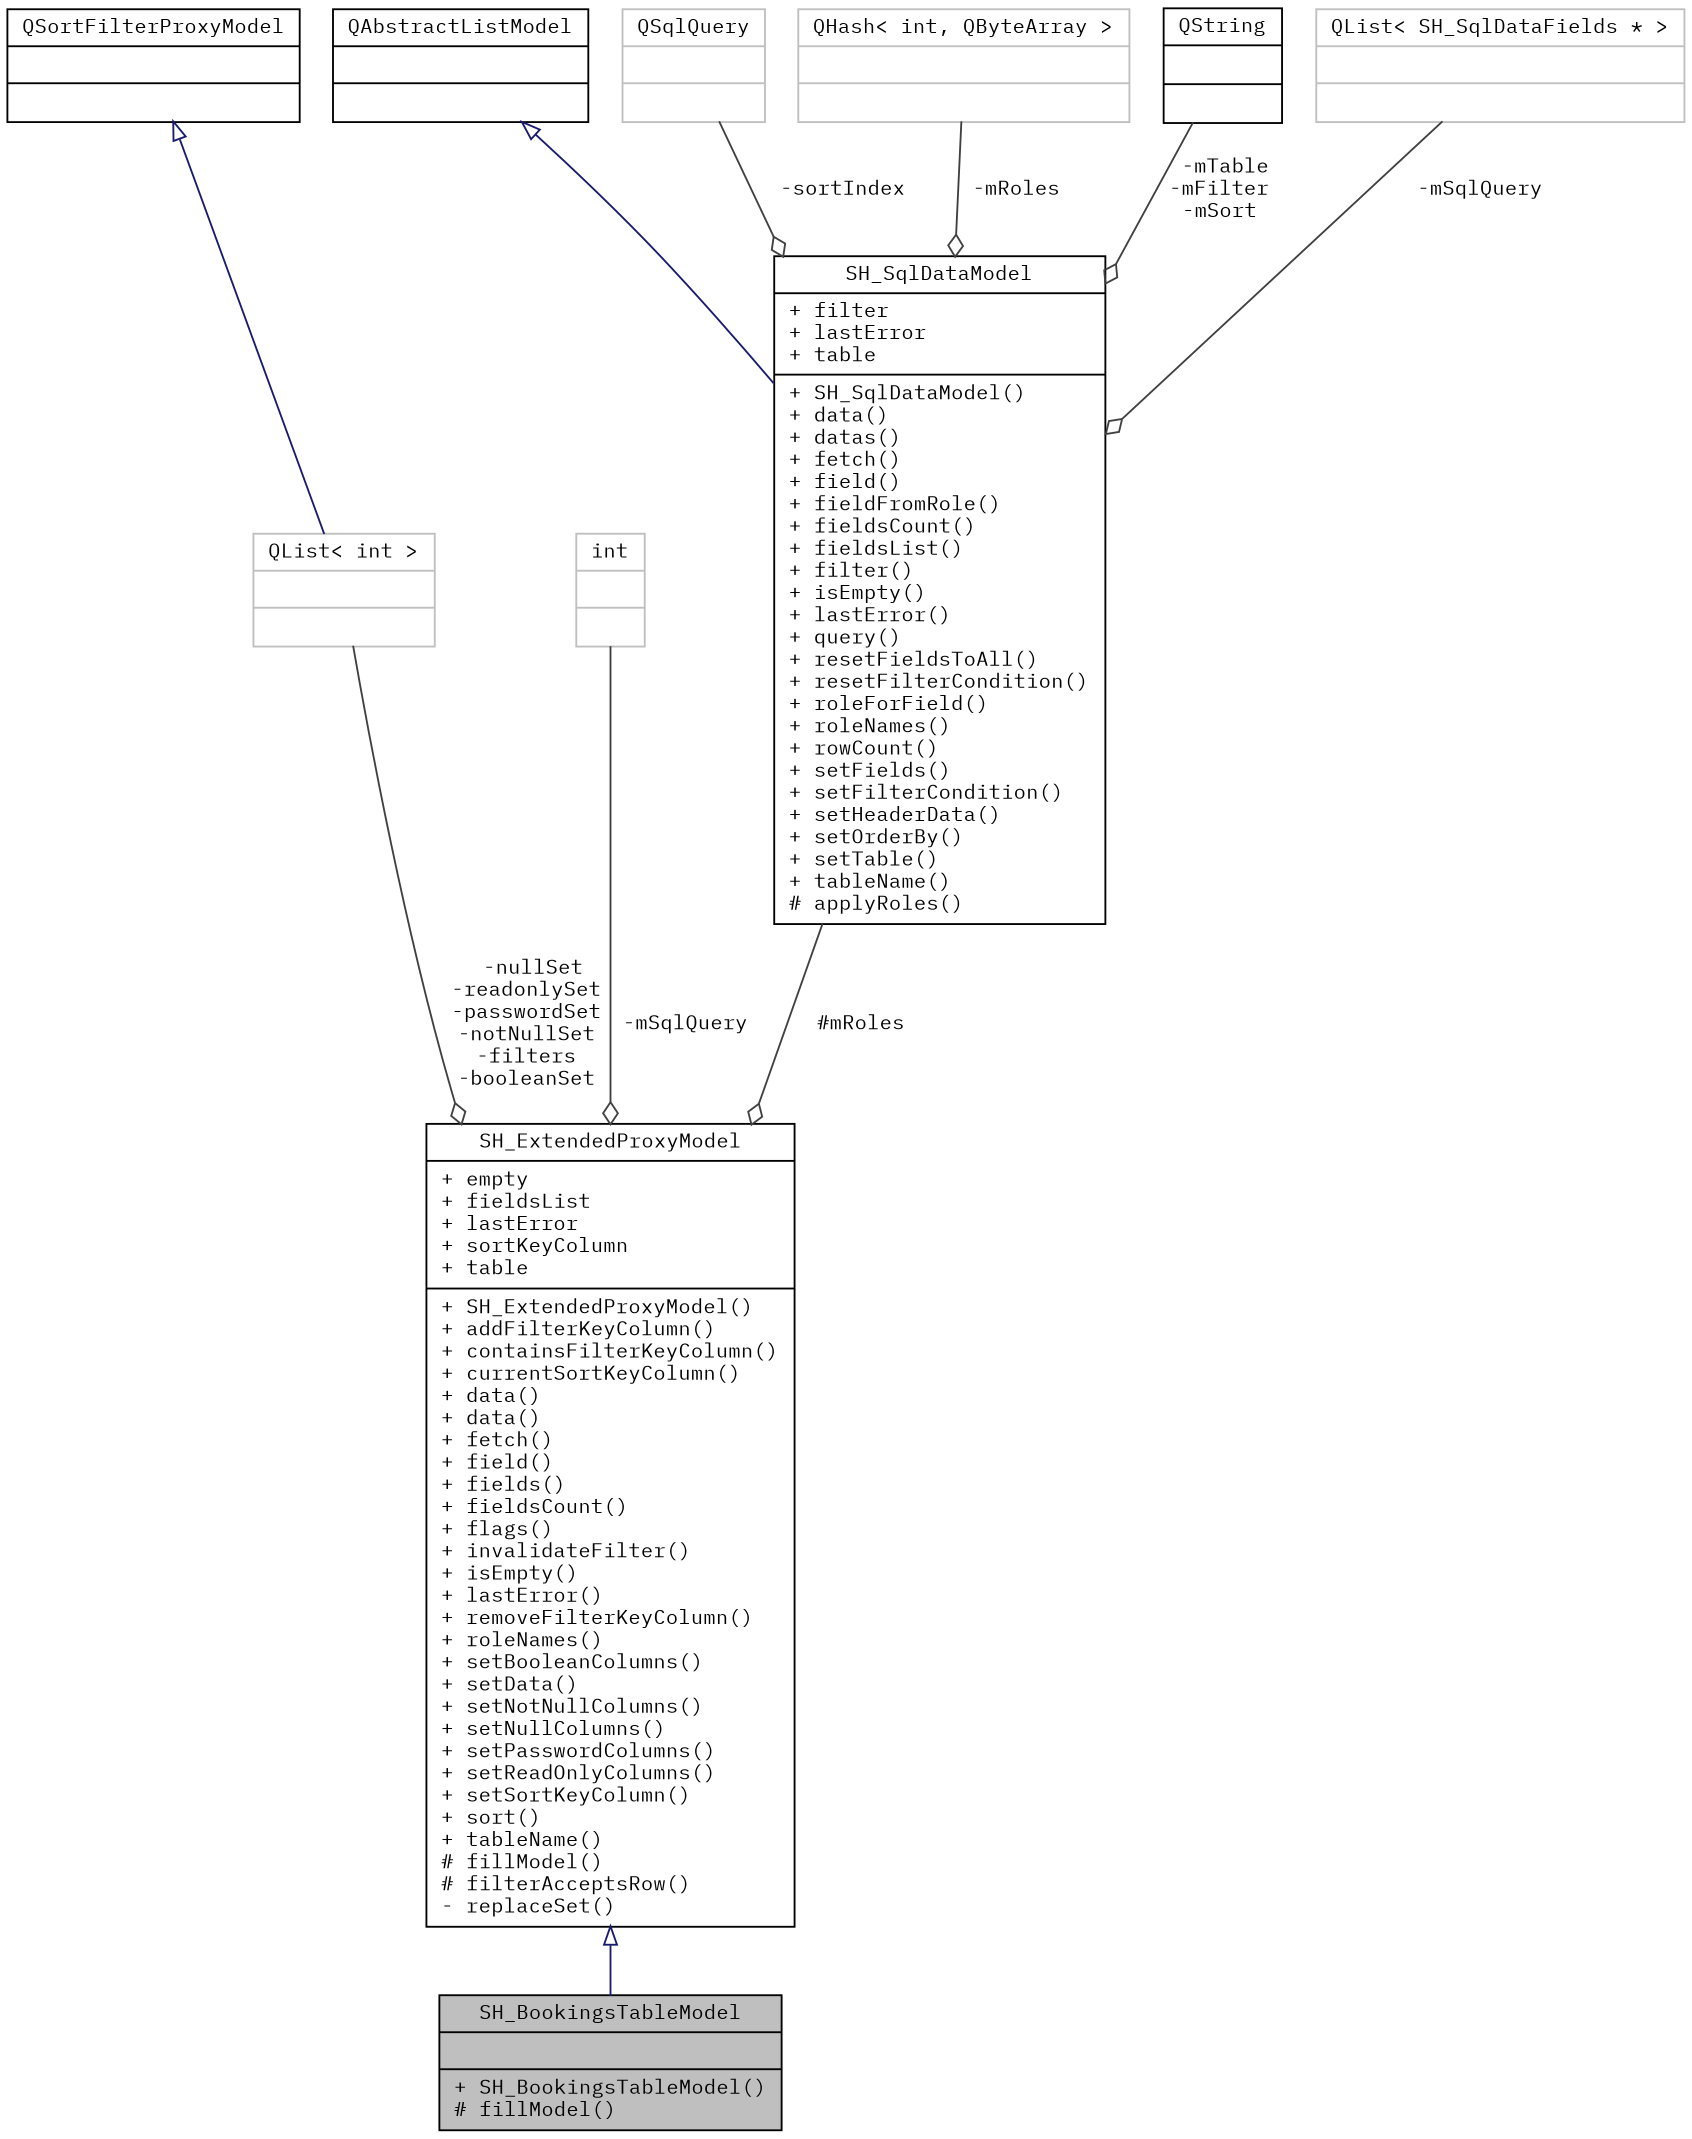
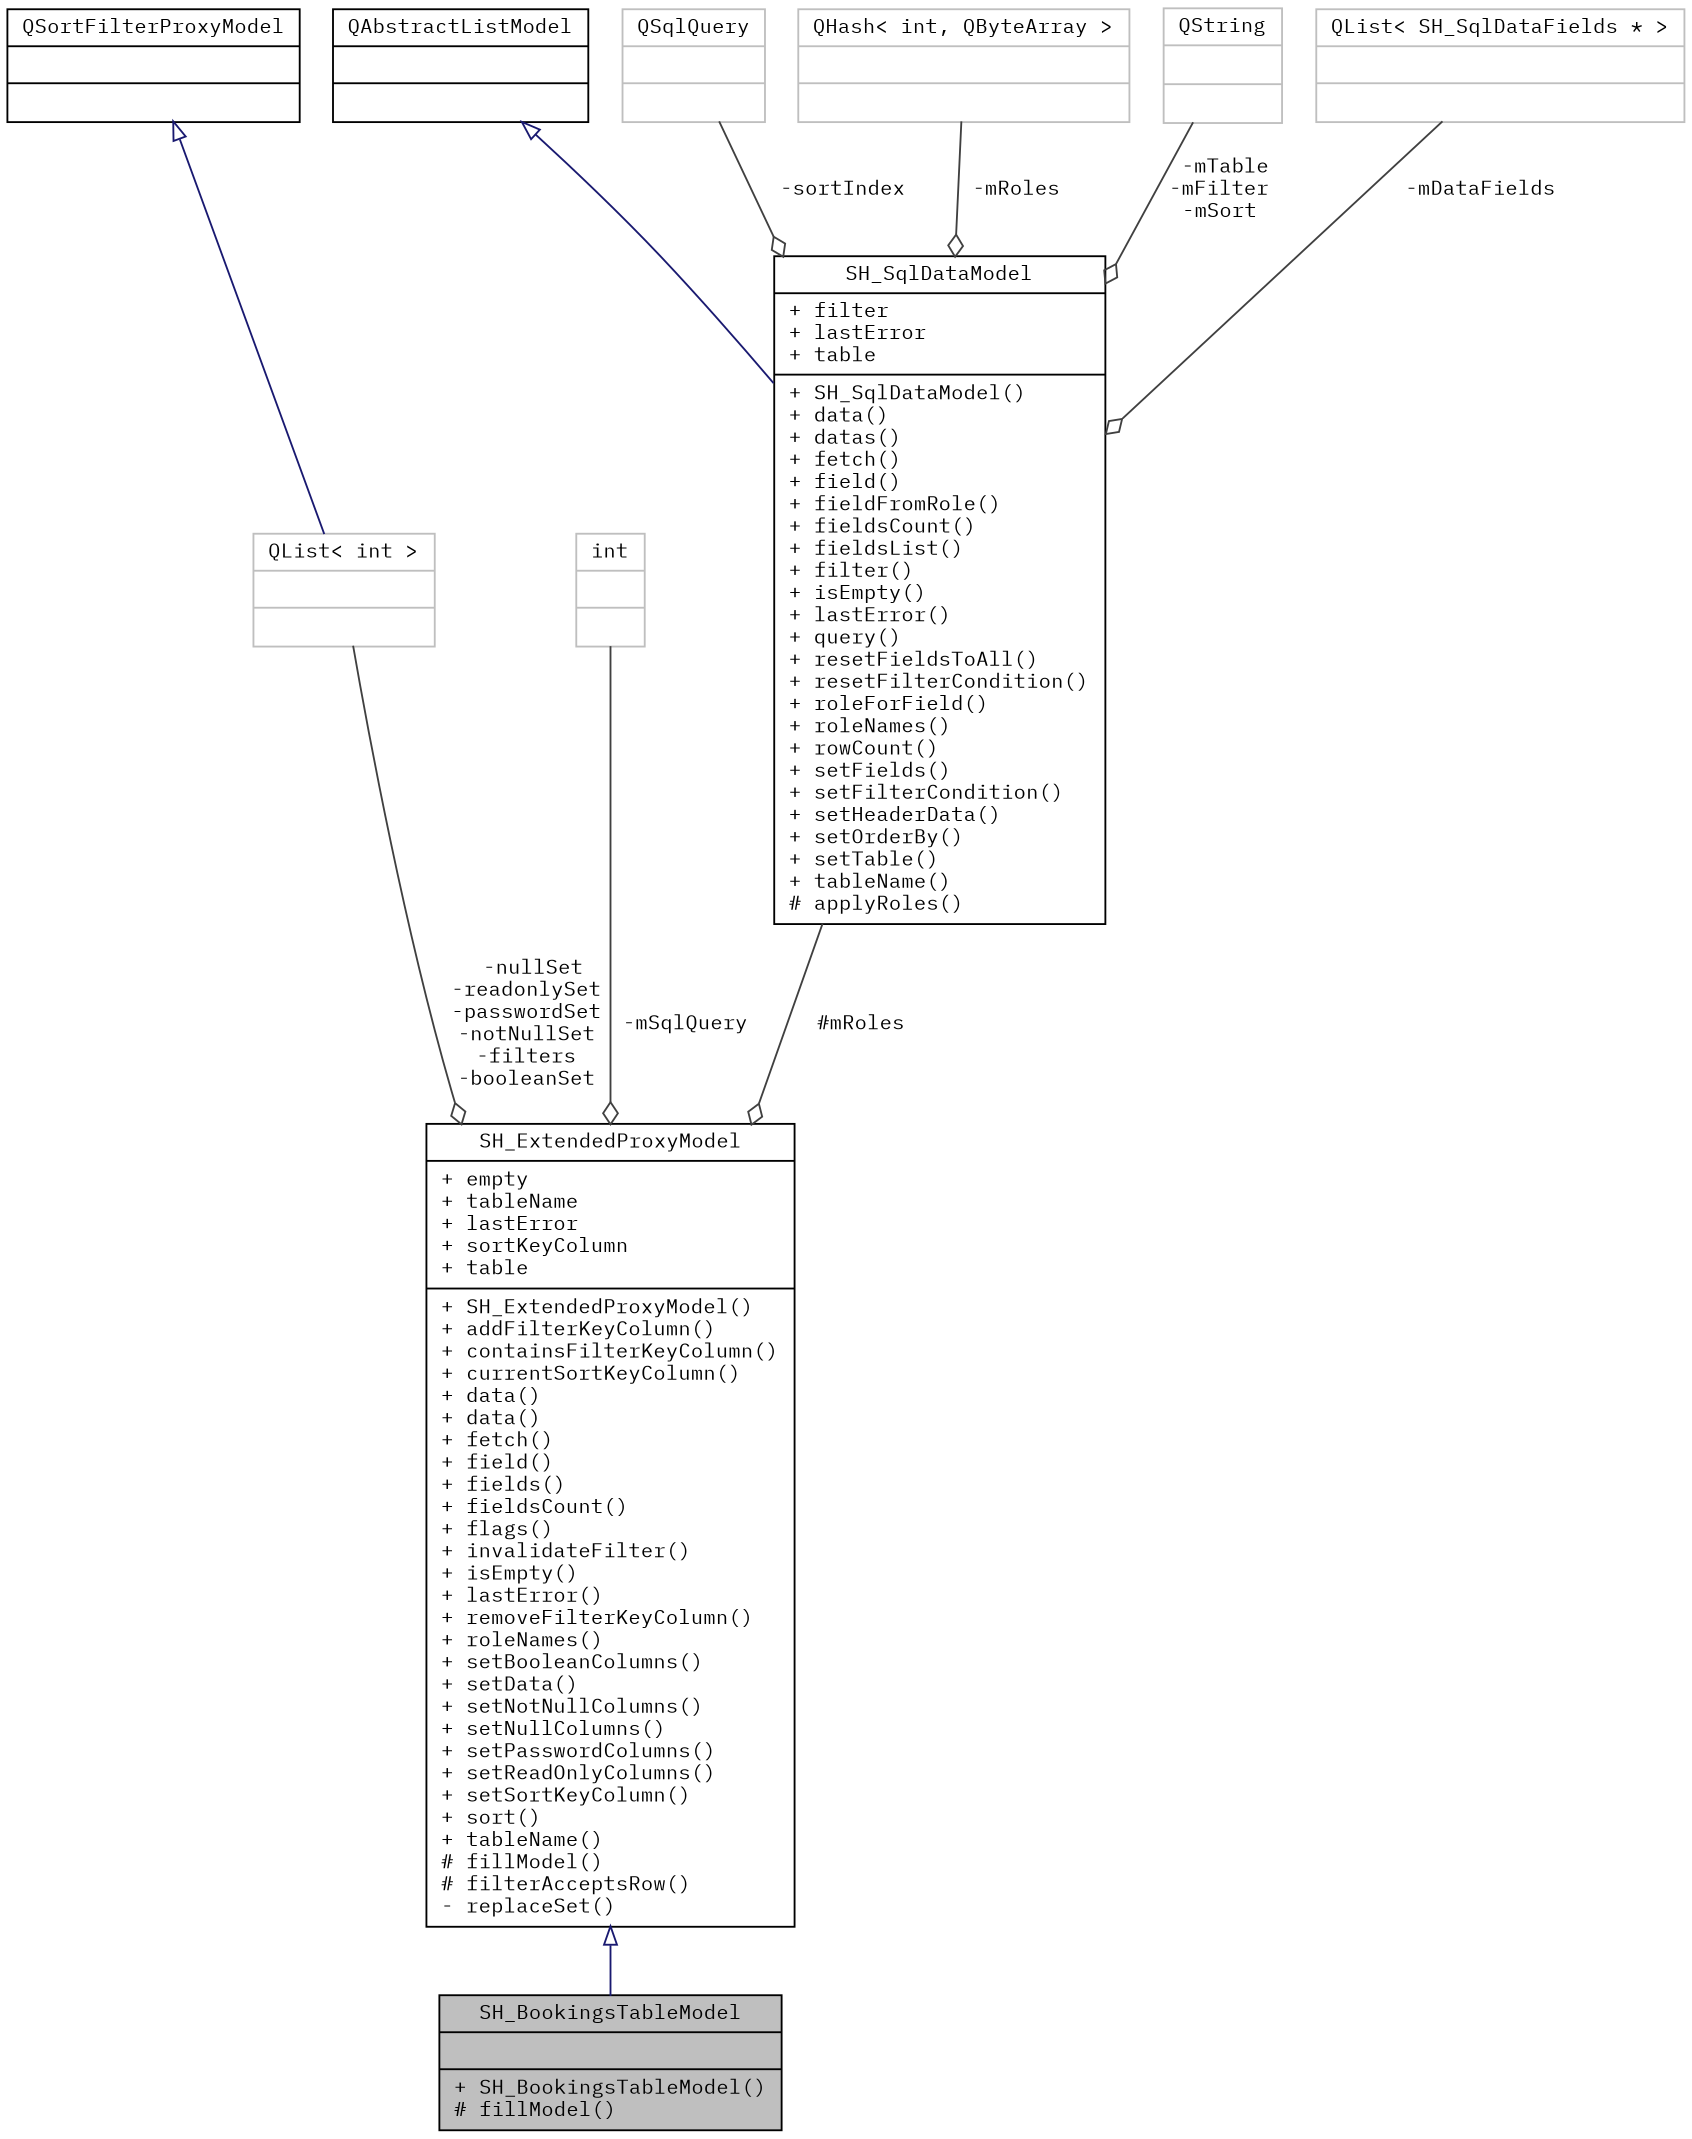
(1223, 66) -> (1223, 66)
(1474, 190) -> (1474, 190)
(517, 1202) -> (511, 1202)
